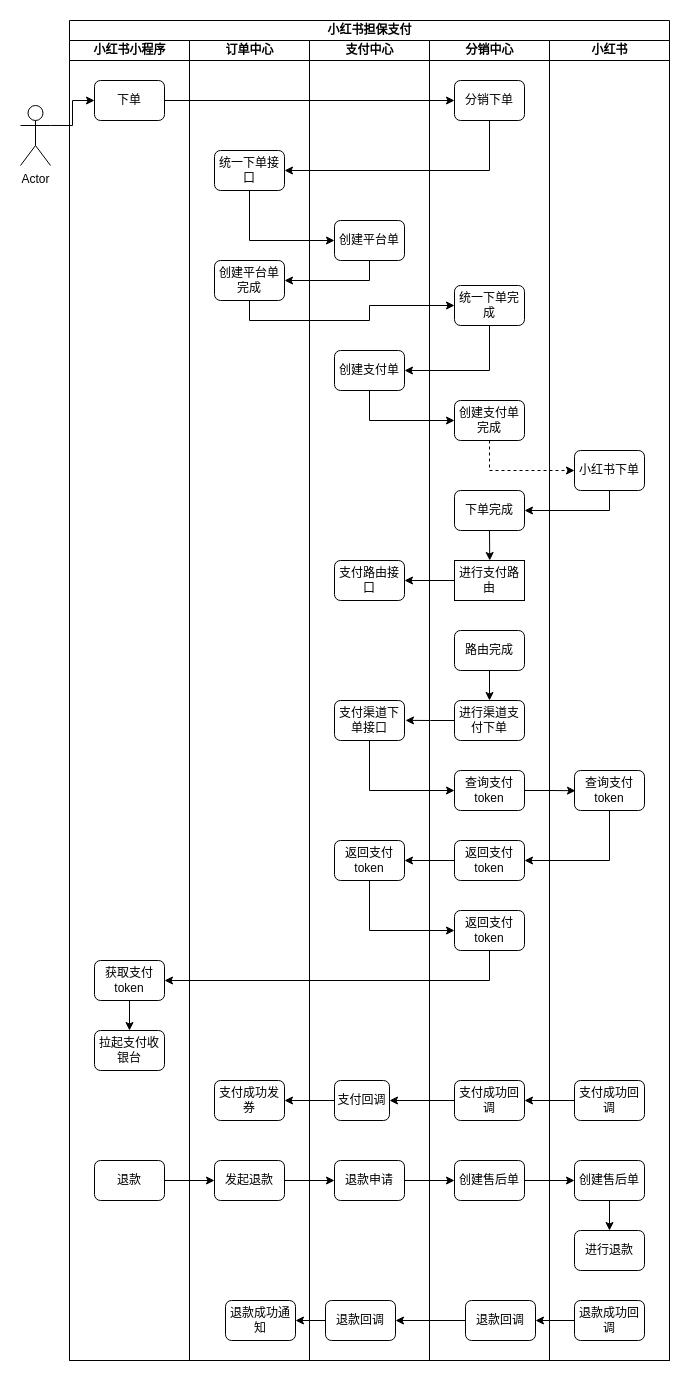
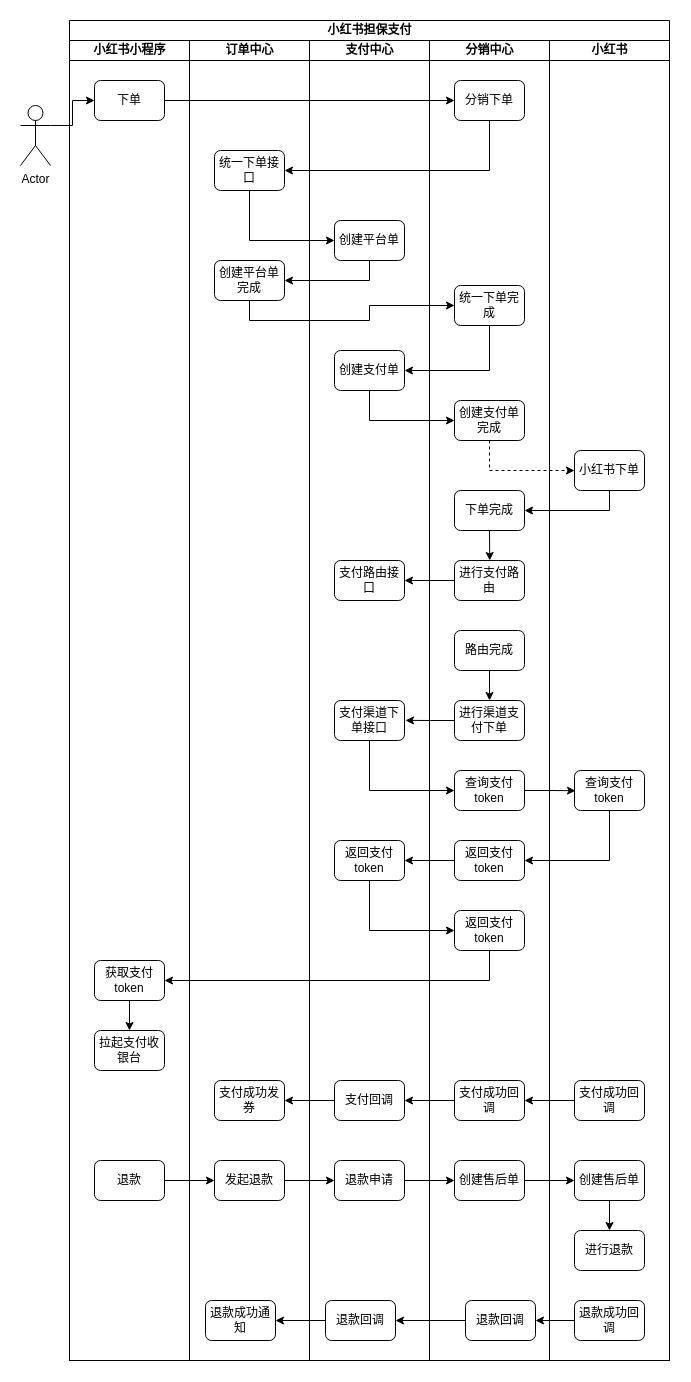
(490, 581) -> (490, 581)
(362, 1101) -> (370, 1101)
(261, 1321) -> (241, 1321)
